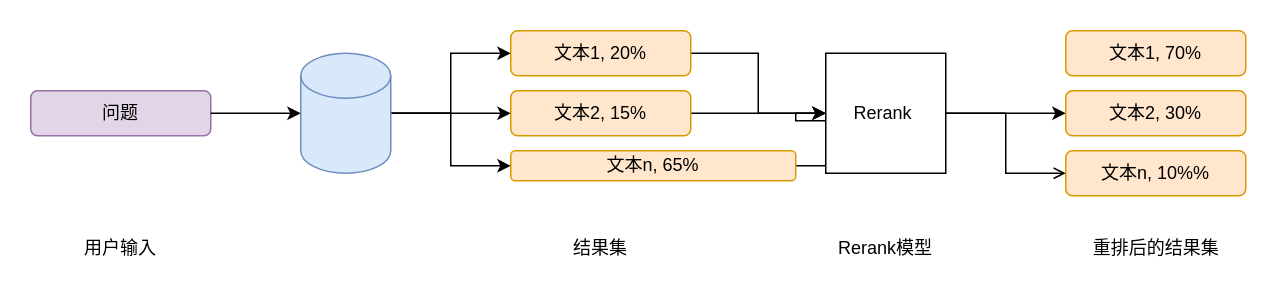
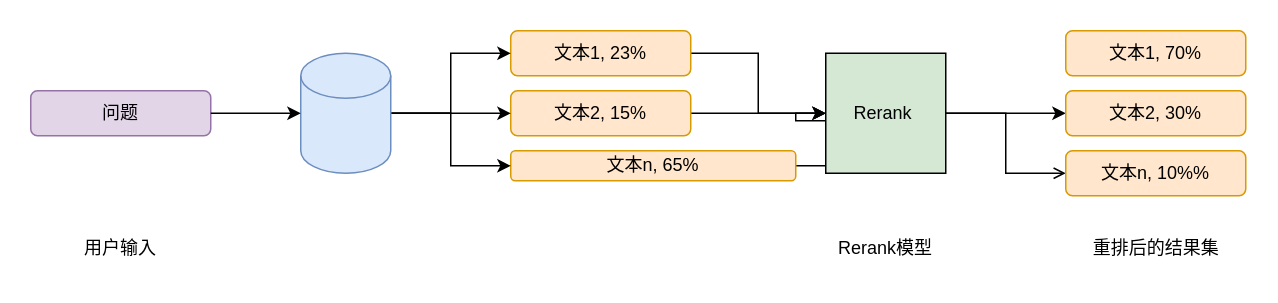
(601, 53) -> (601, 53)
(886, 113) -> (886, 113)
(601, 248) -> none
